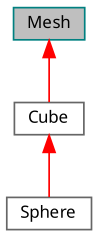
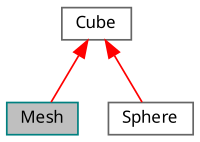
(49, 80) -> (65, 79)
